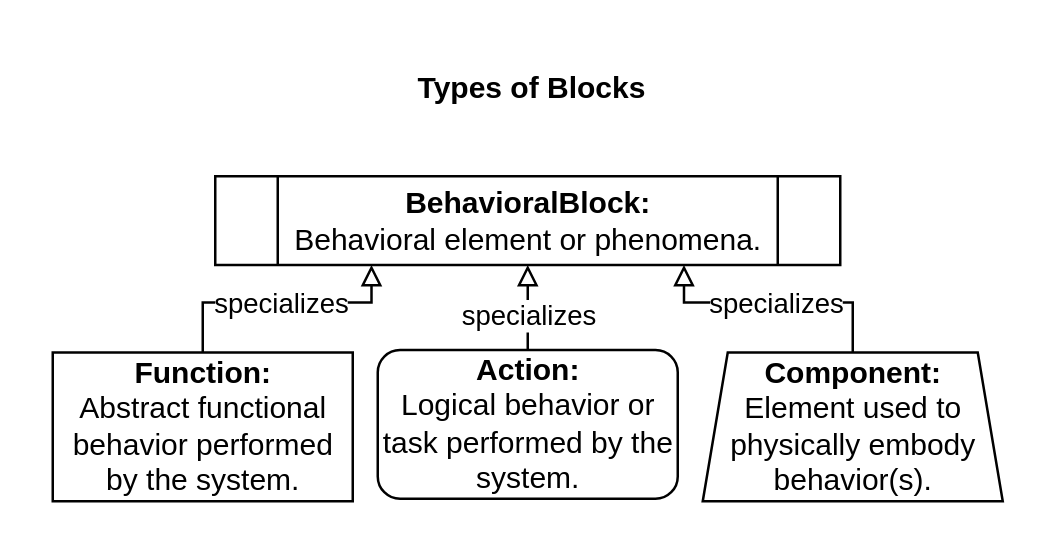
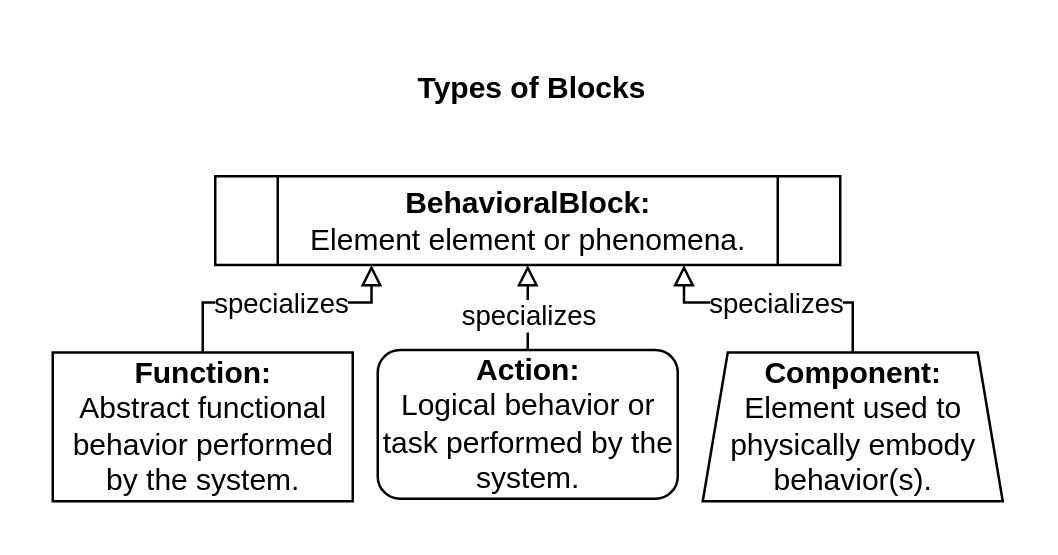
(529, 221) -> (529, 221)
